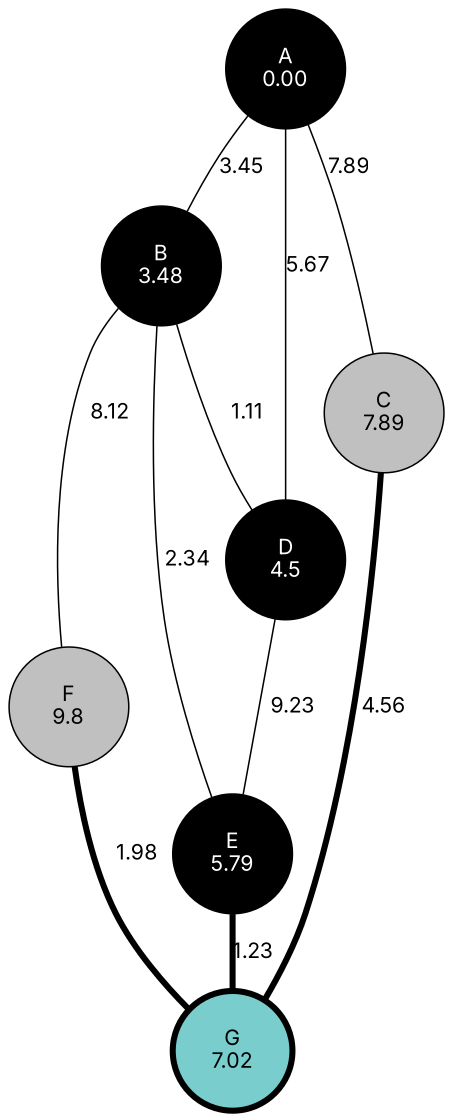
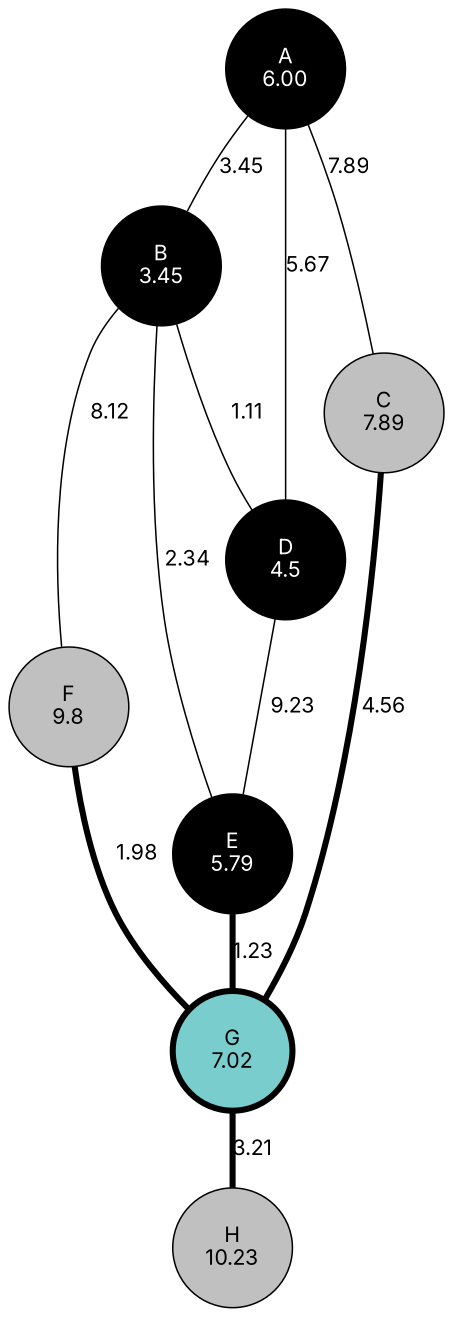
(286, 69) -> (286, 69)
(161, 266) -> (161, 266)
none -> (233, 1248)
